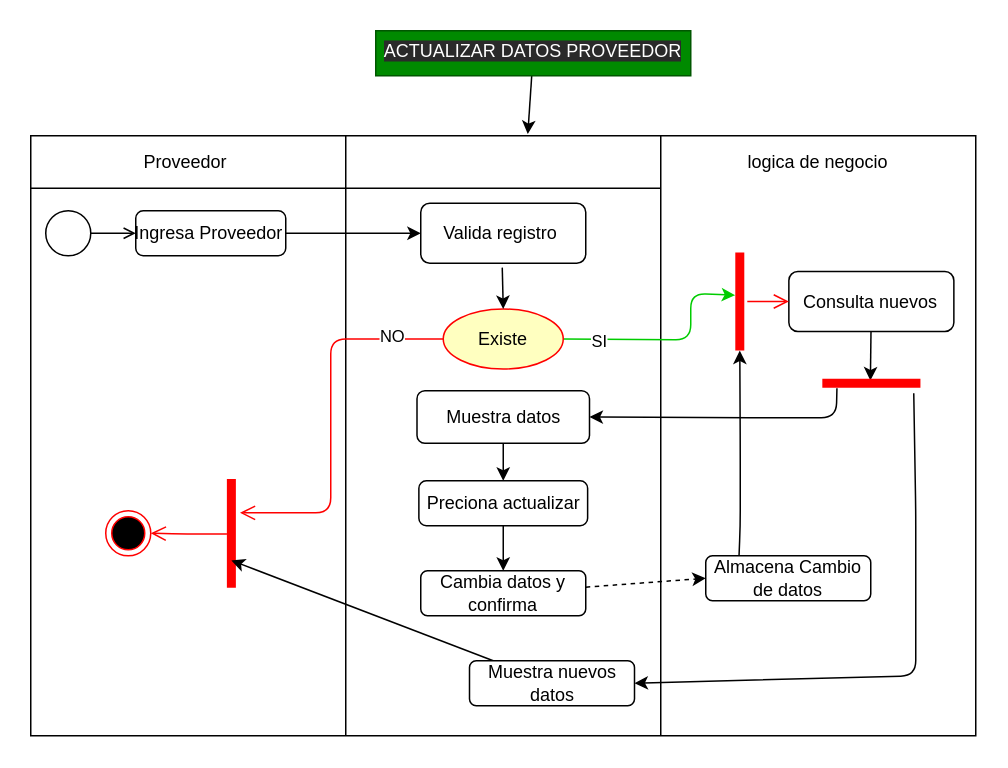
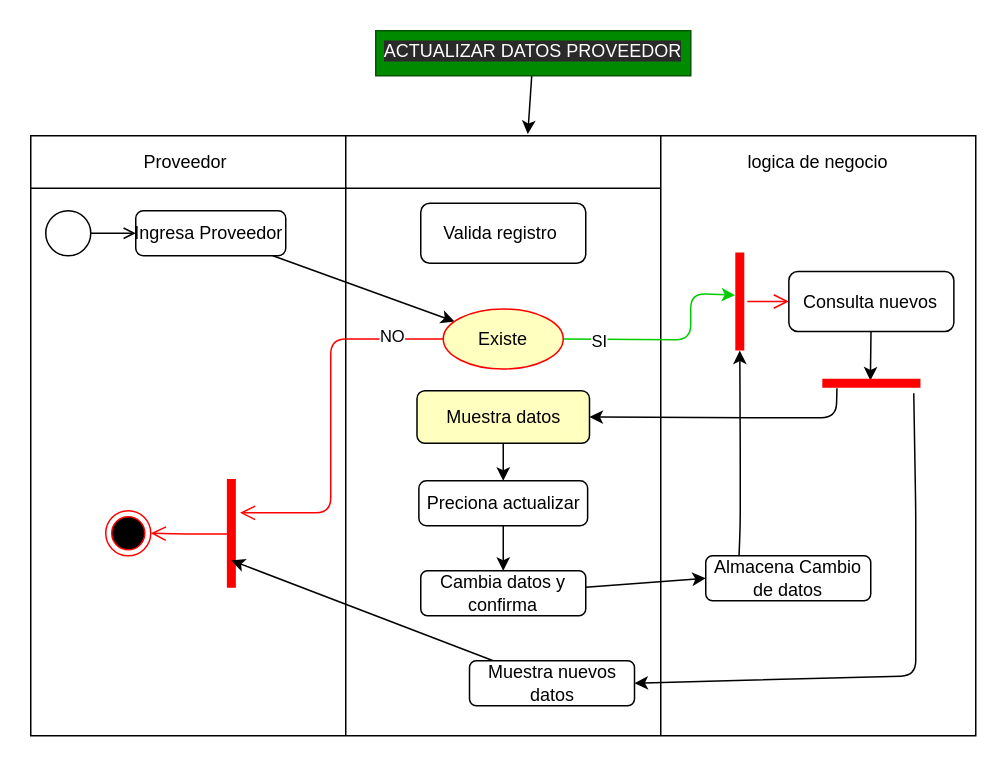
(348, 233) -> (359, 287)
(503, 283) -> none
(503, 417) -> (503, 417)
(641, 583) -> (641, 583)
